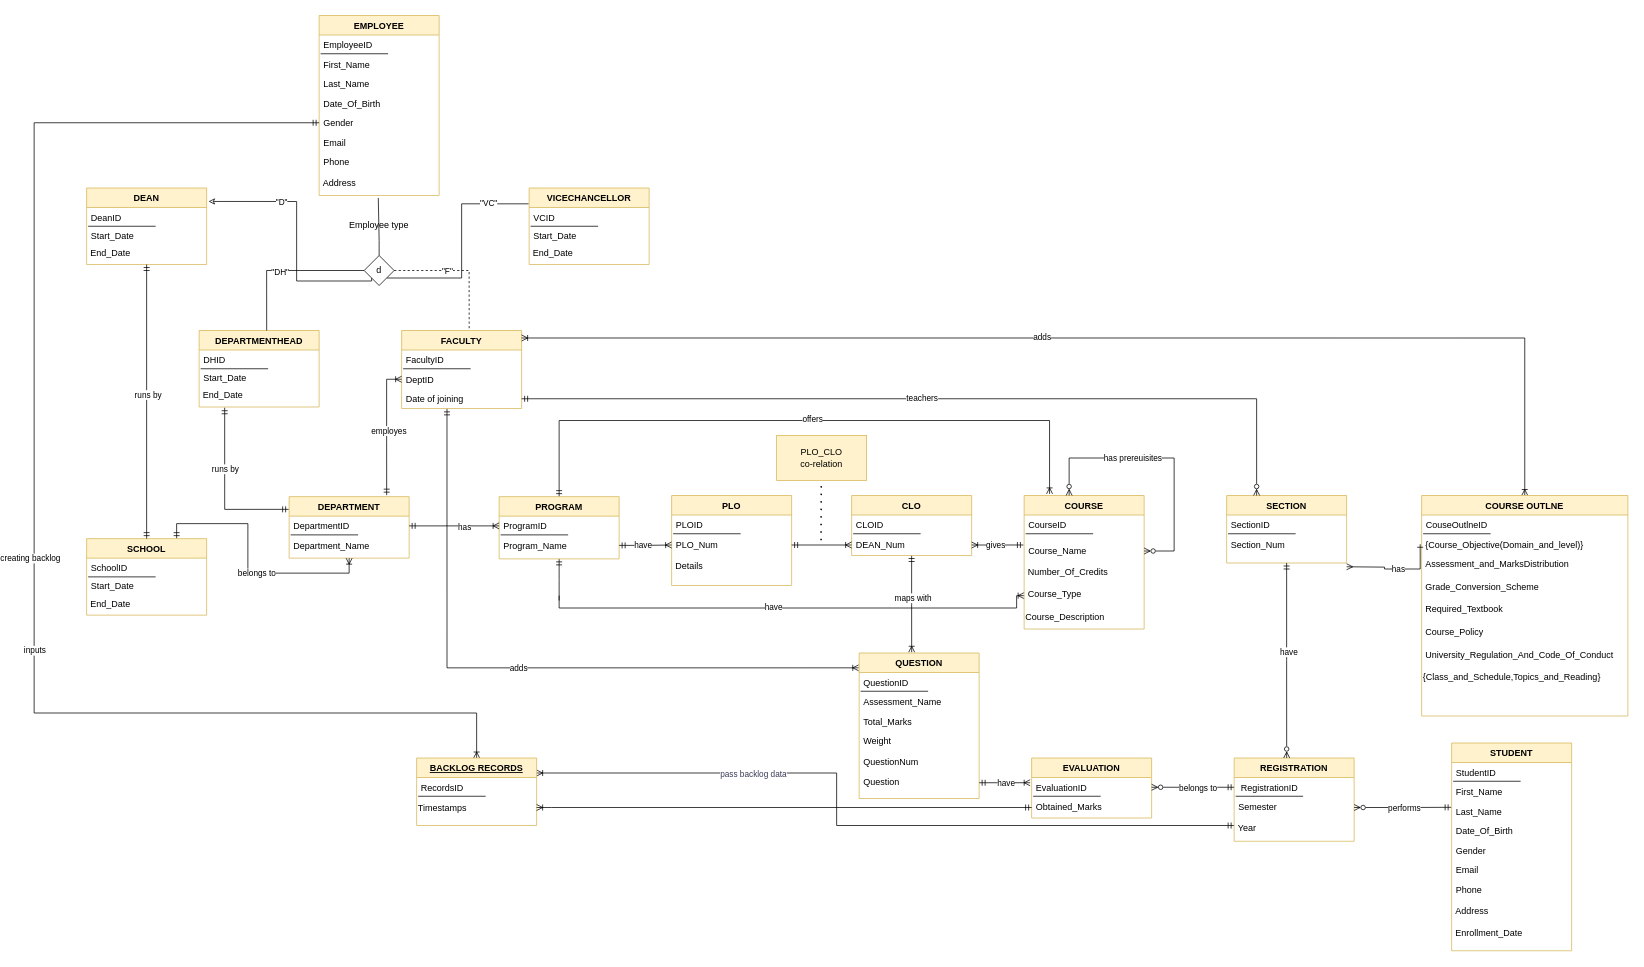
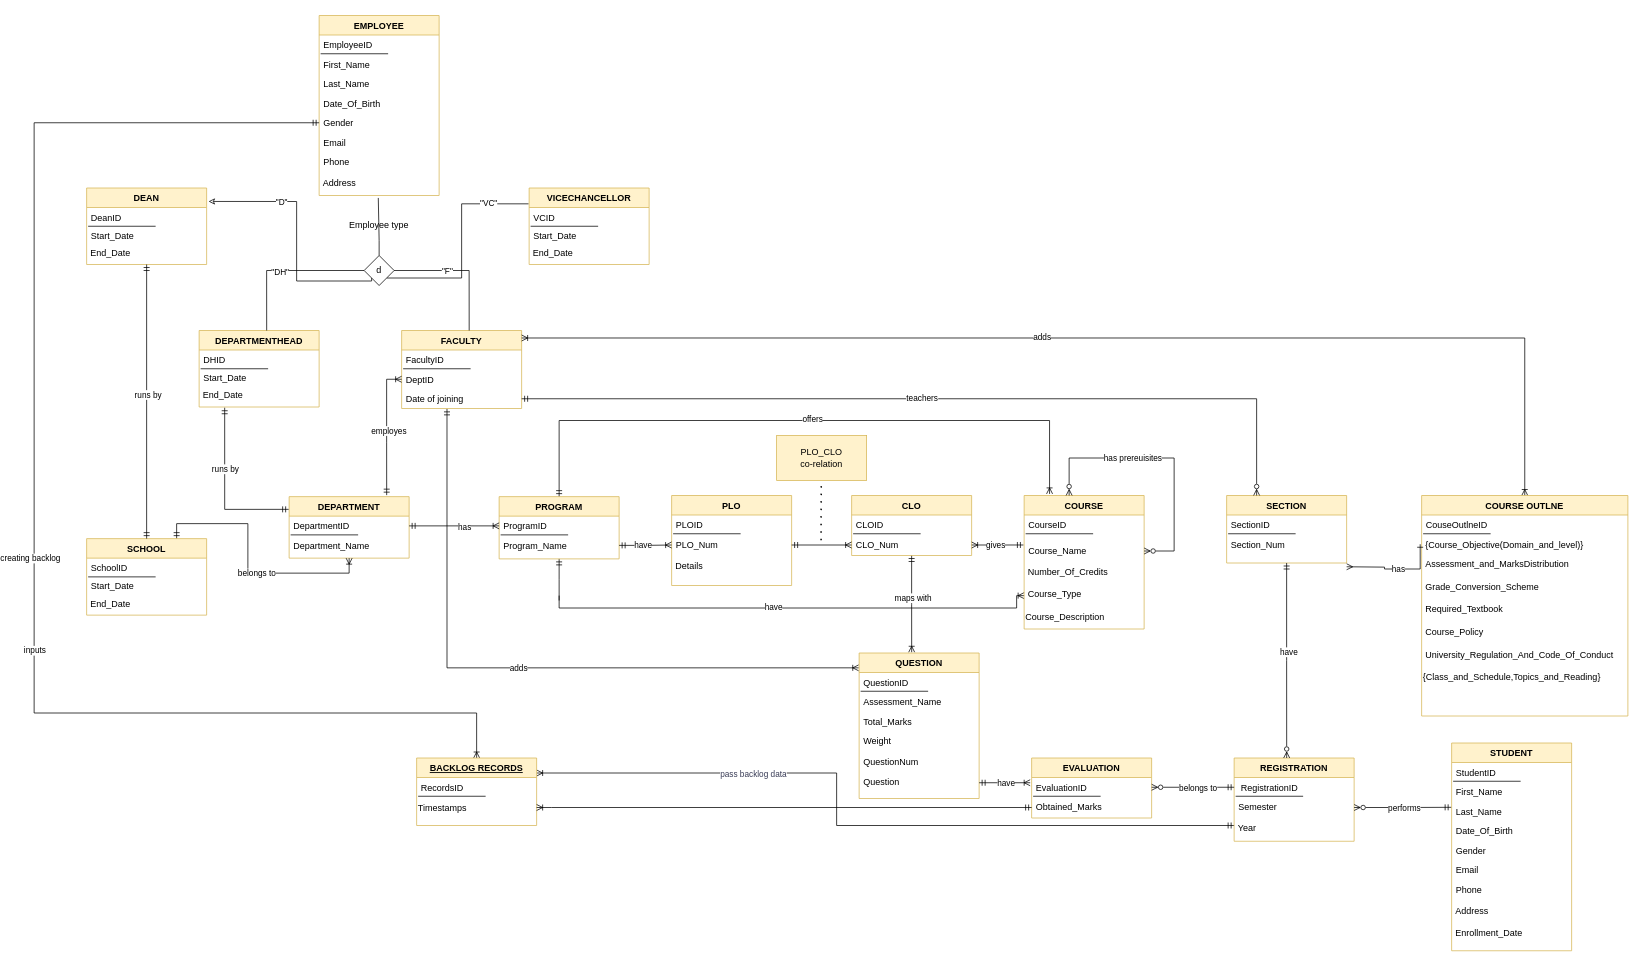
(469, 292) -> (469, 292)
(876, 545) -> (873, 545)
